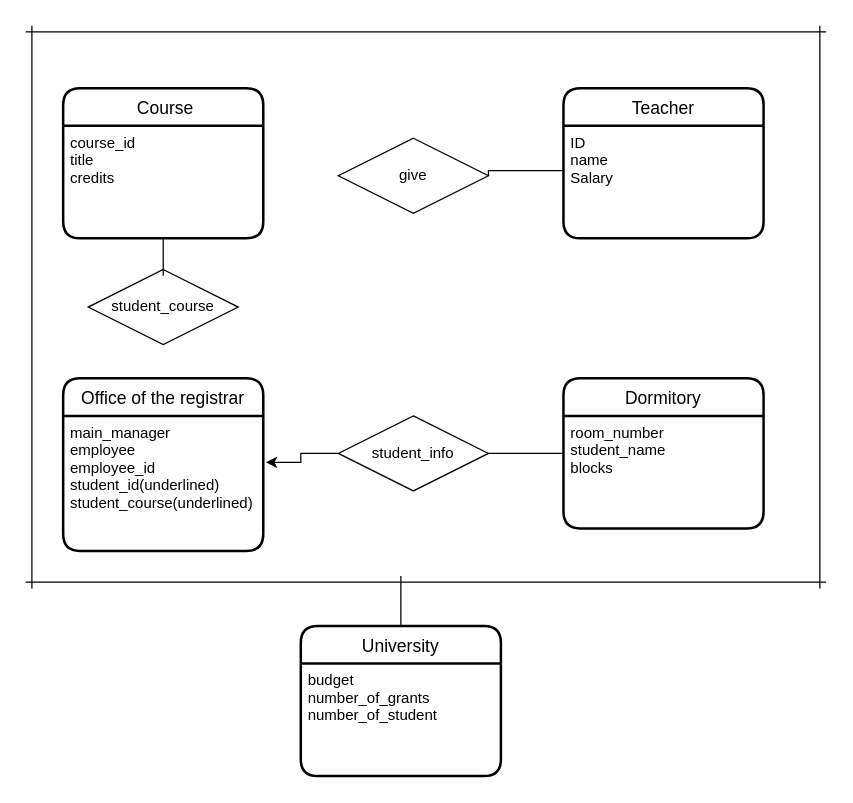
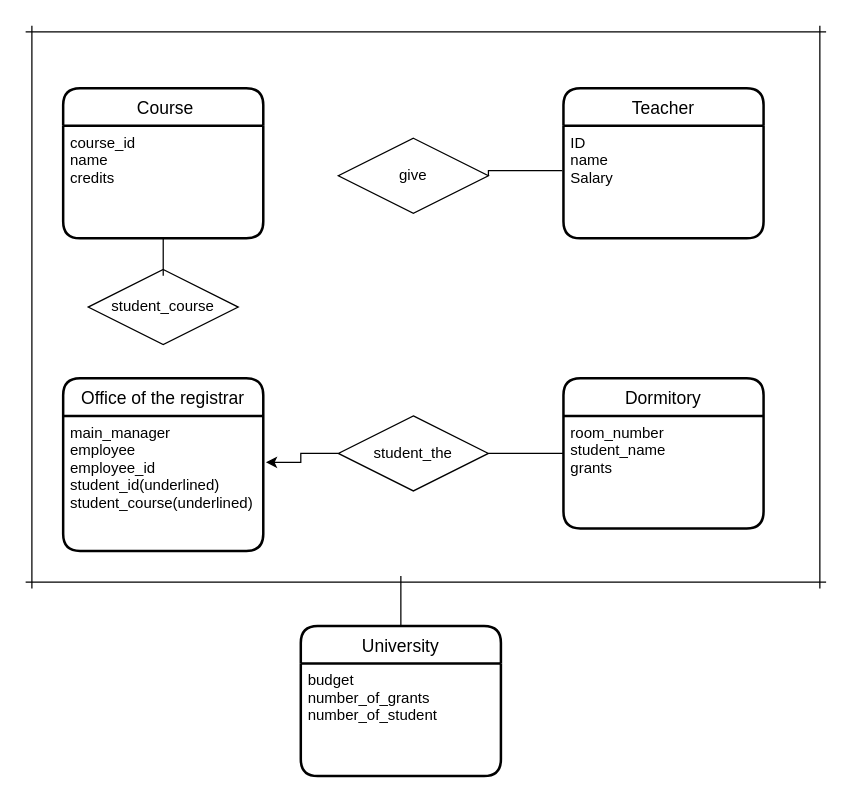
(106, 143) -> (106, 143)
(616, 433) -> (616, 433)
(413, 453) -> (413, 453)
